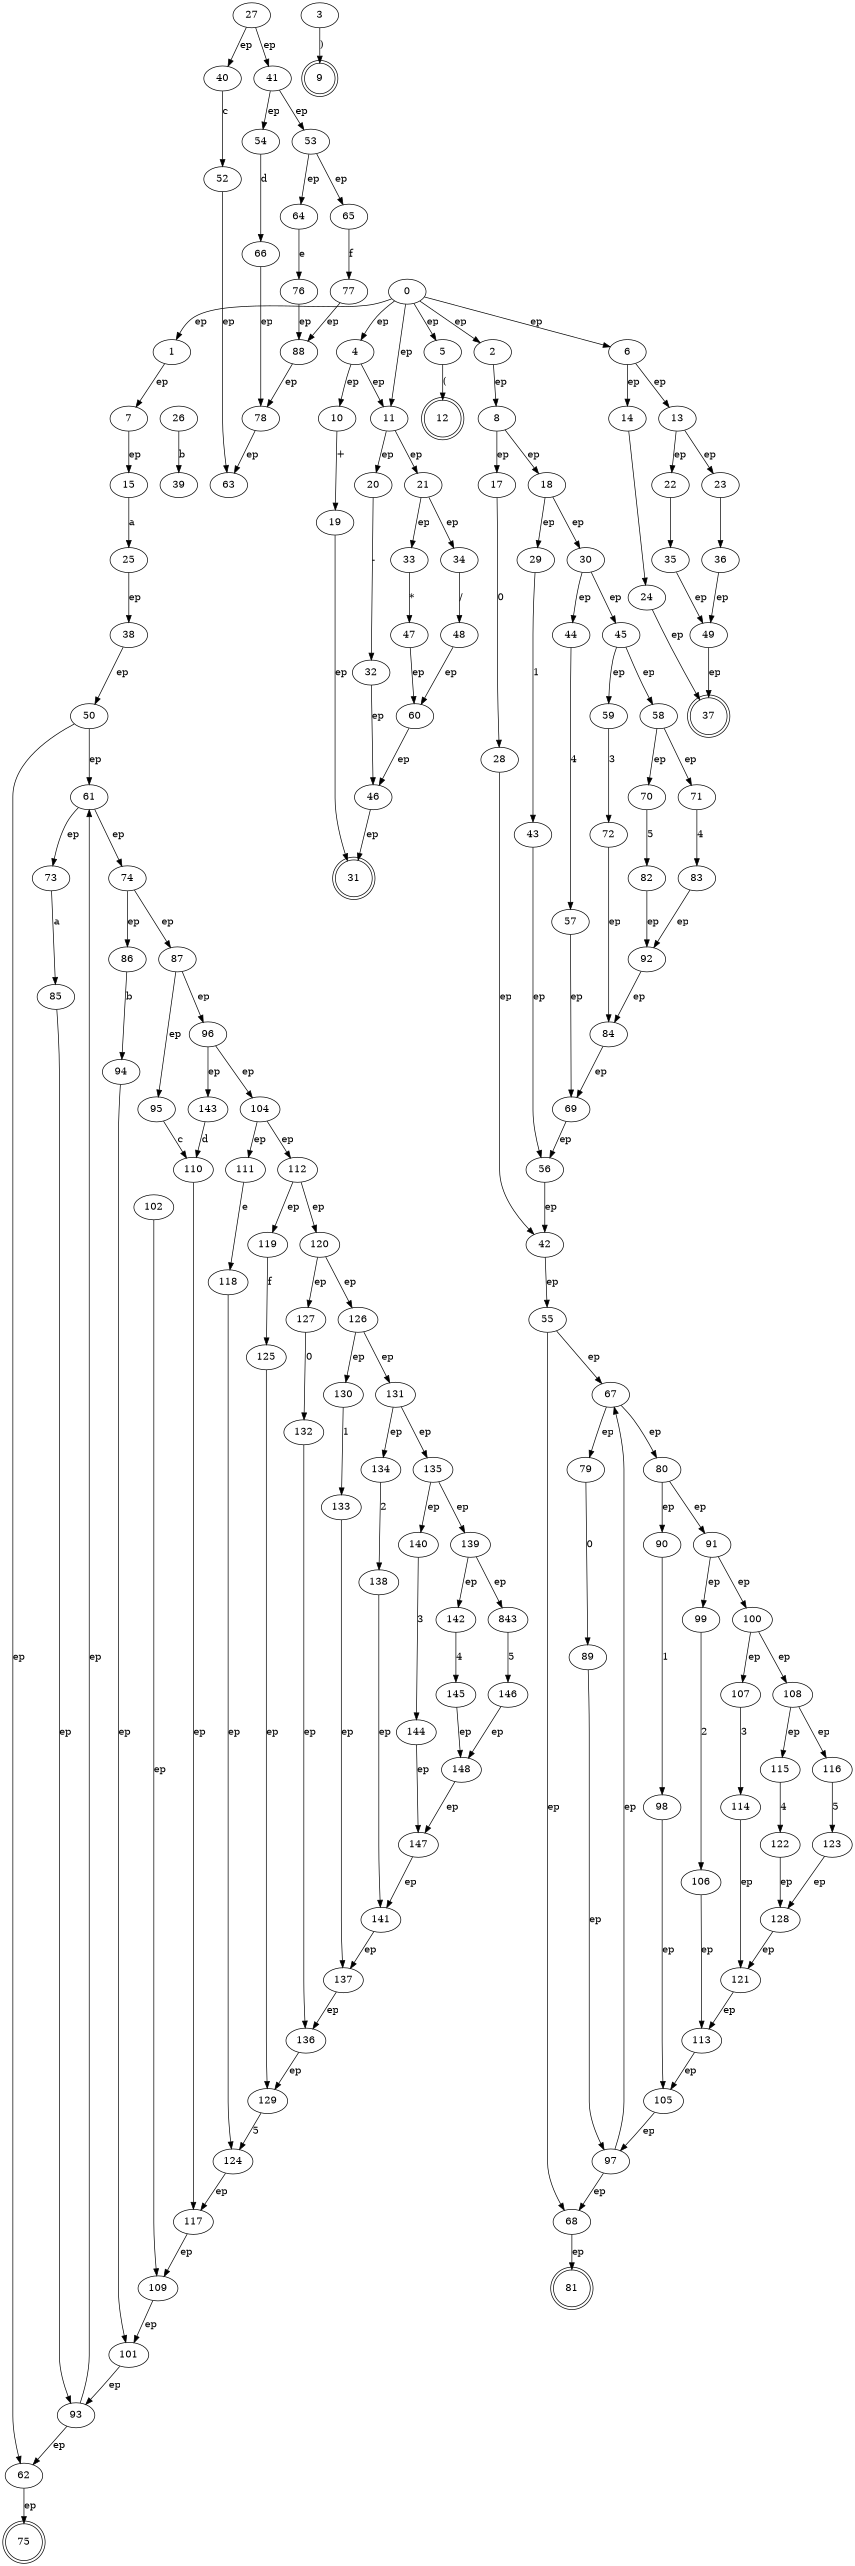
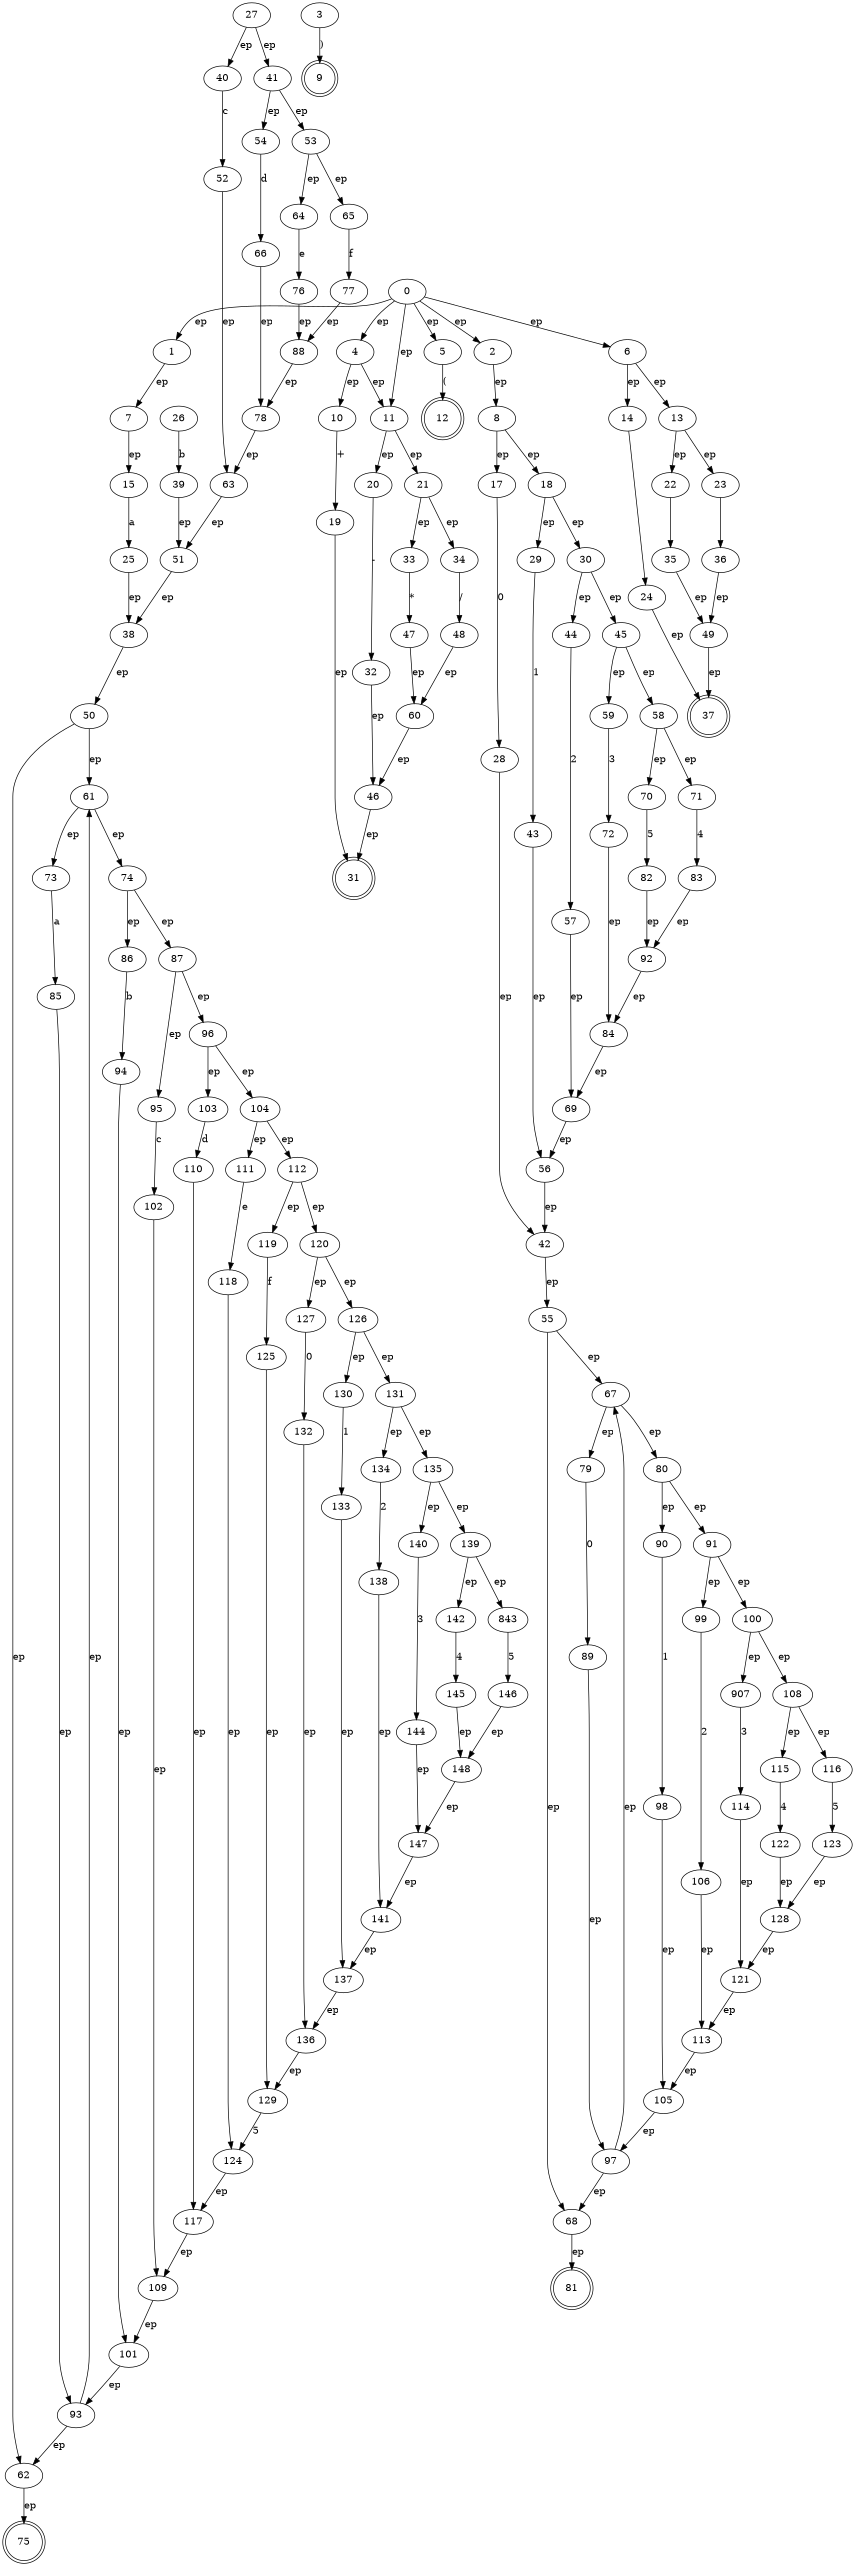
none -> (179, 560)
(574, 760) -> (574, 760)
(208, 1109) -> (208, 1109)
(173, 1137) -> (155, 1155)
(741, 1695) -> (741, 1695)
